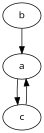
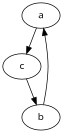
(27, 95) -> (30, 88)
